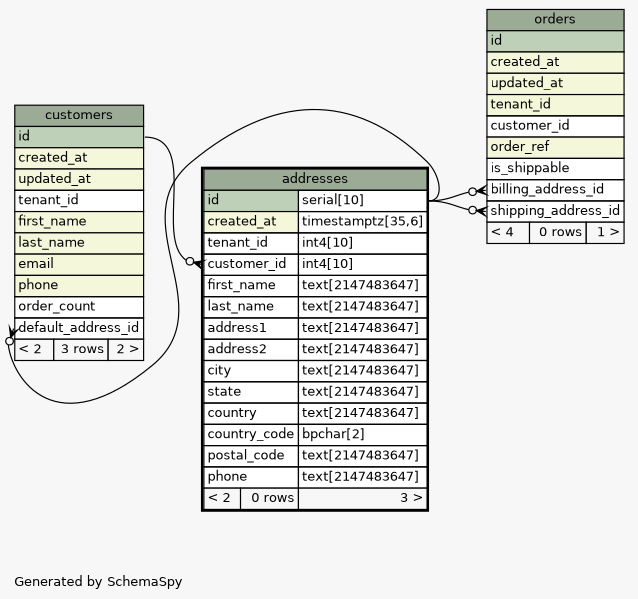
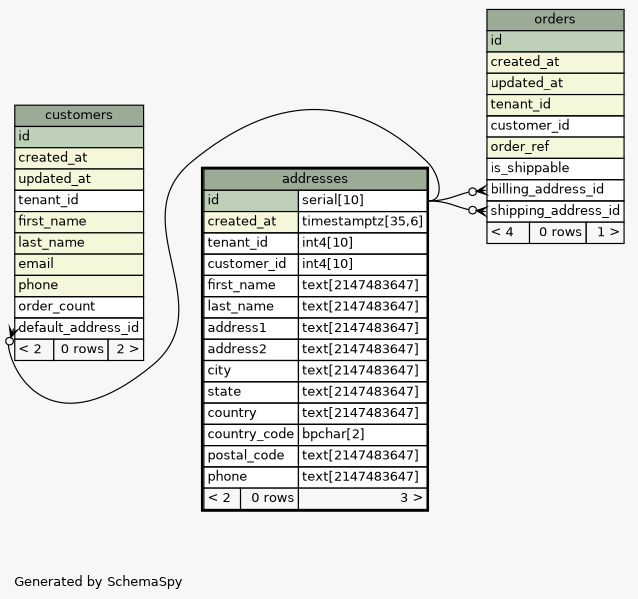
(173, 210) -> none
(83, 349) -> (83, 349)
